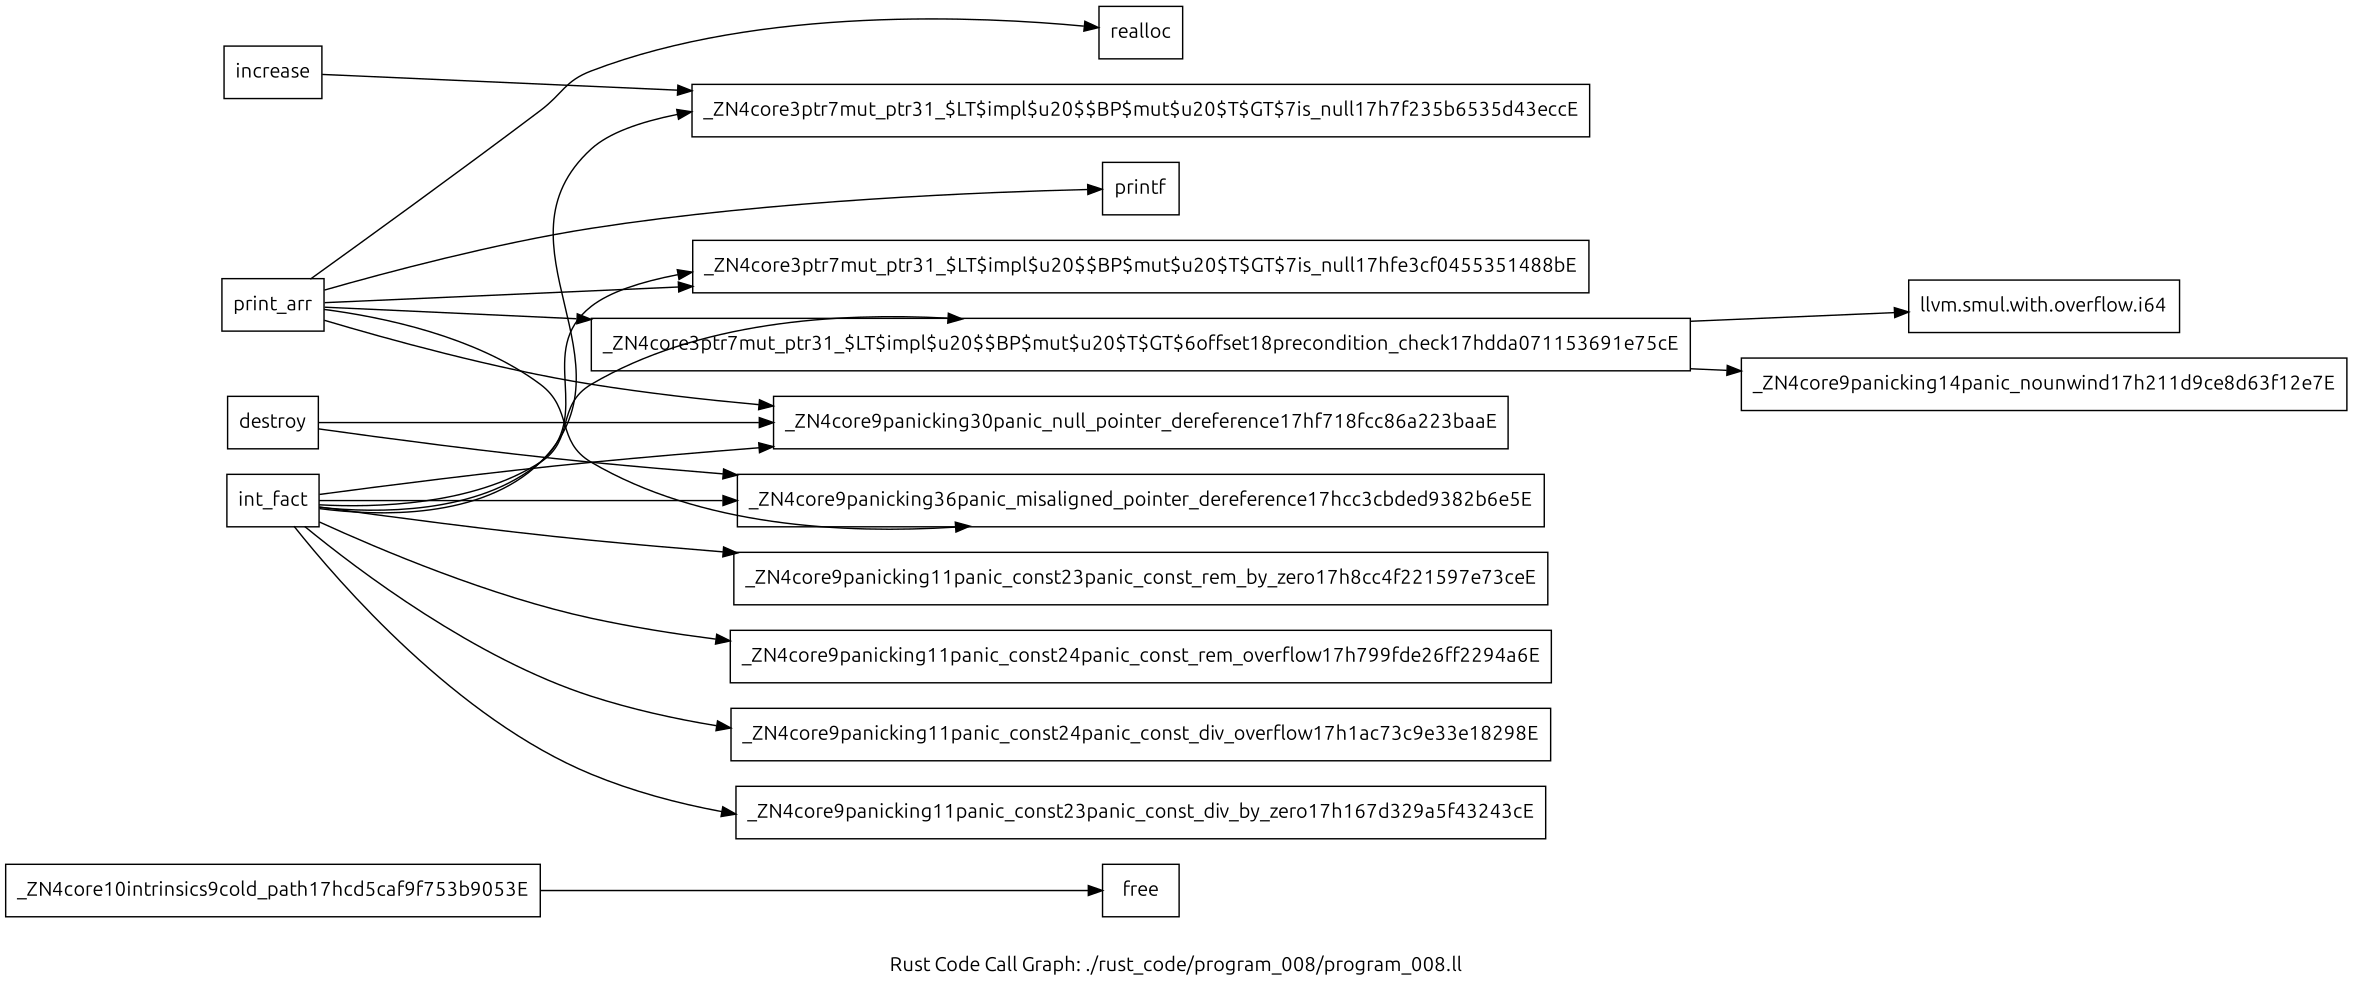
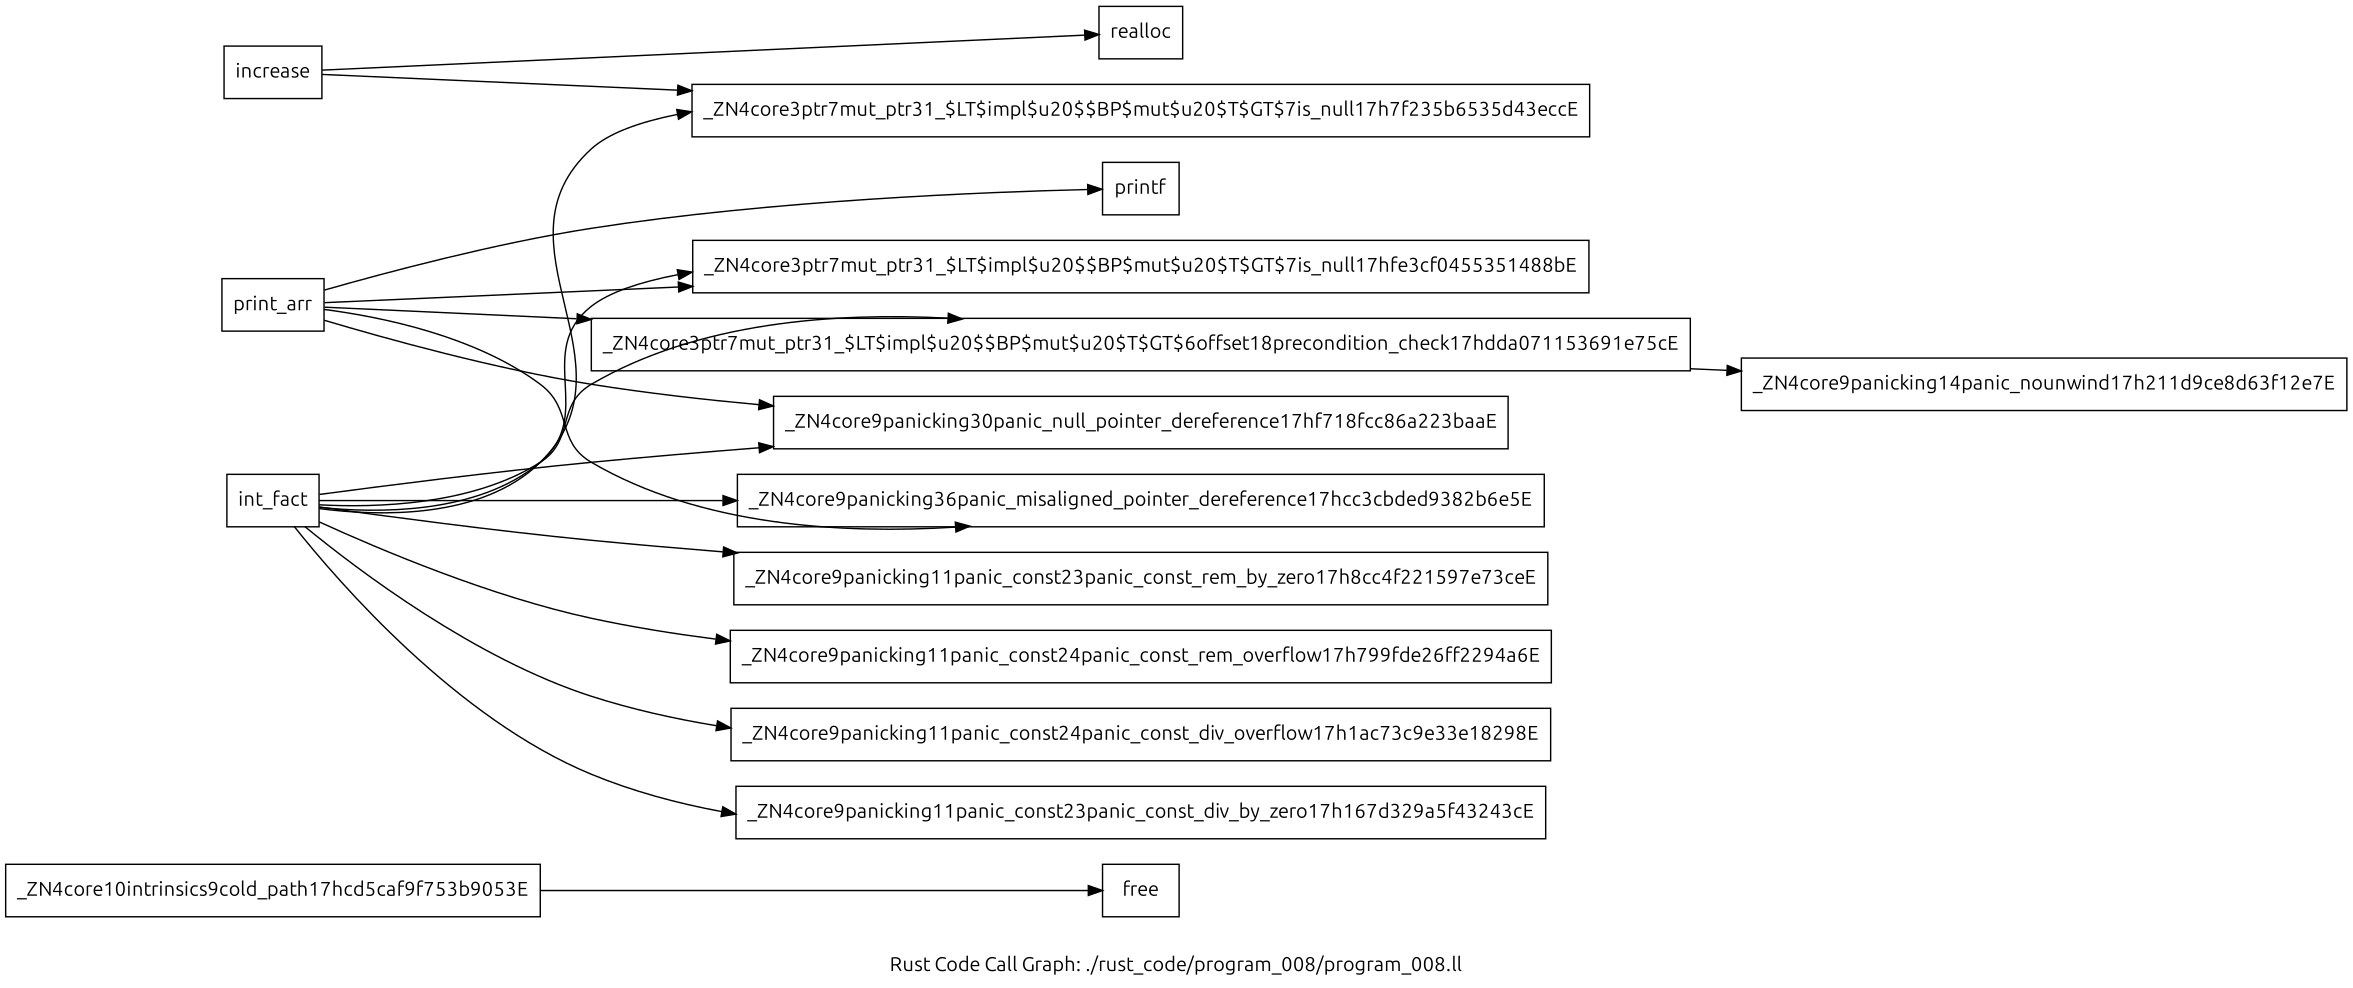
(662, 49) -> (703, 53)
(2044, 306) -> none
(273, 423) -> none
